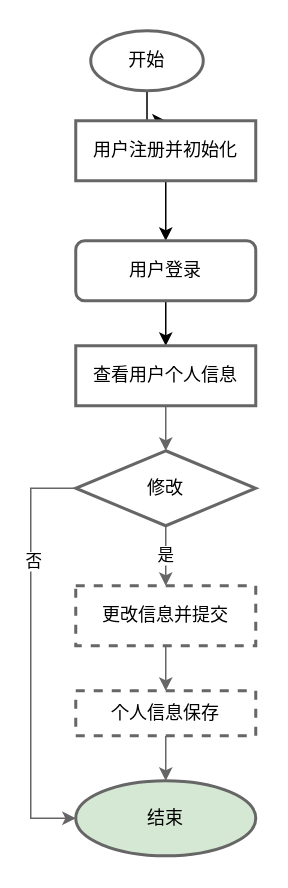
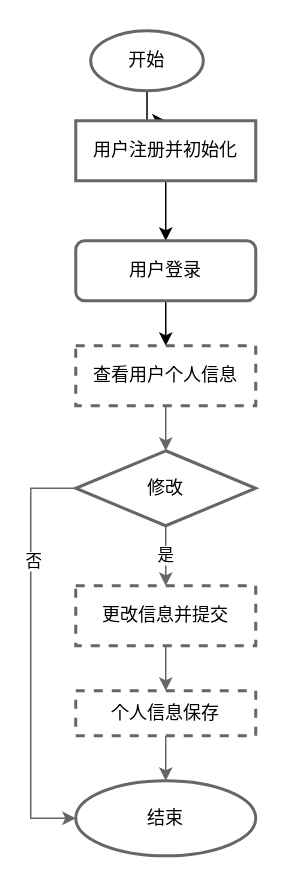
(166, 376) -> (166, 376)
(166, 818) -> (166, 818)
